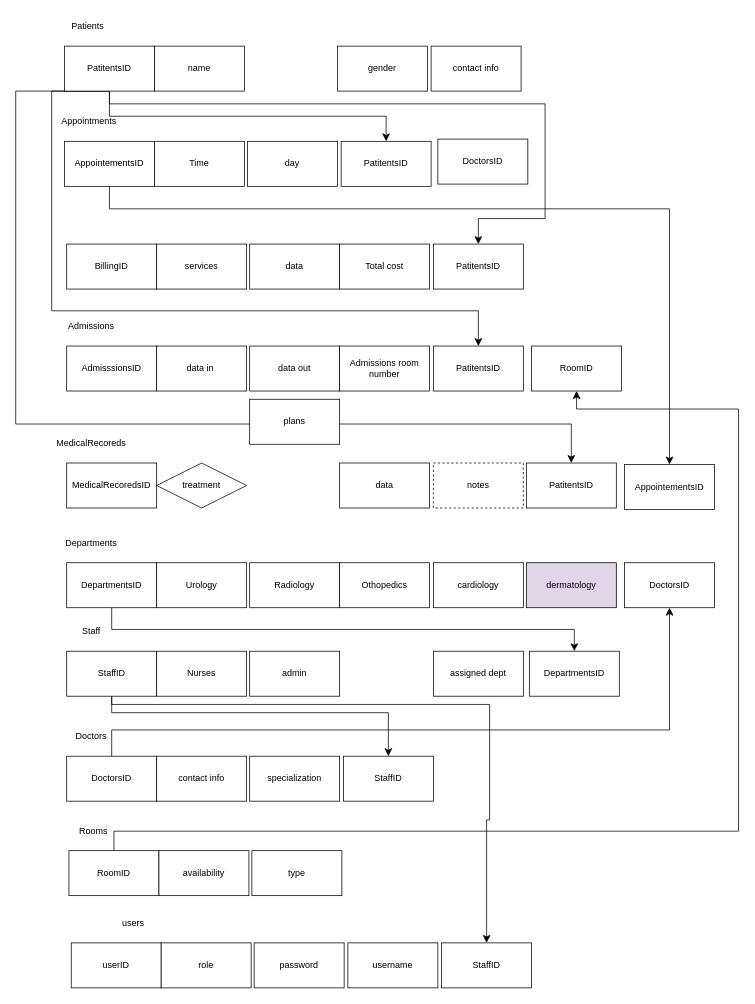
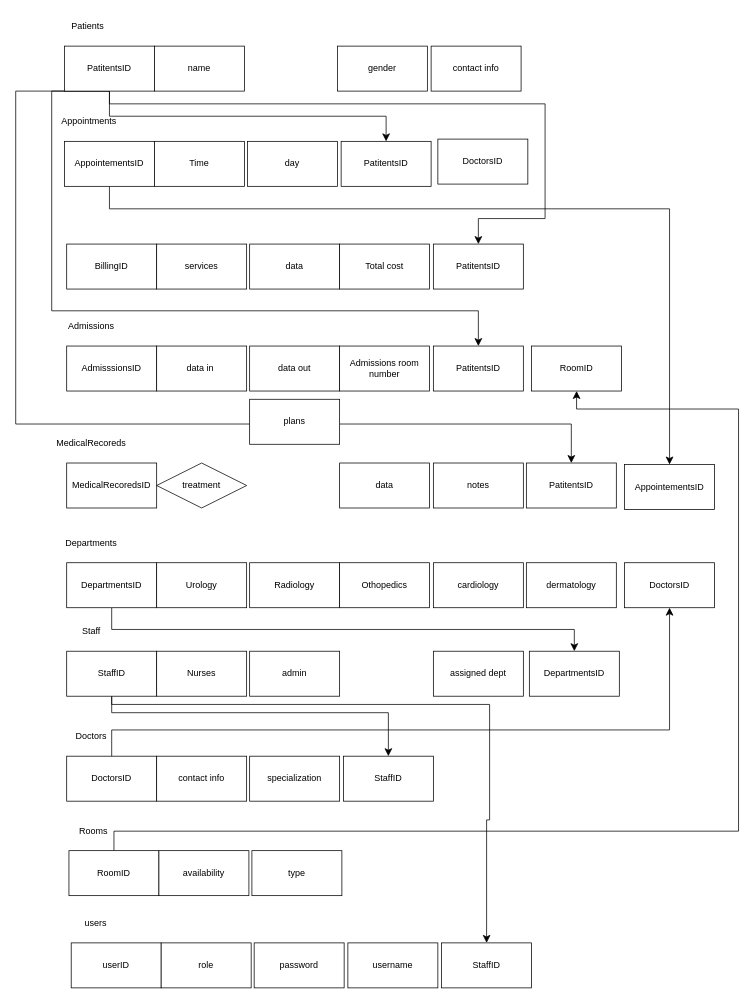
(478, 486) -> (478, 486)
(571, 585) -> (571, 585)
(133, 924) -> (96, 924)
